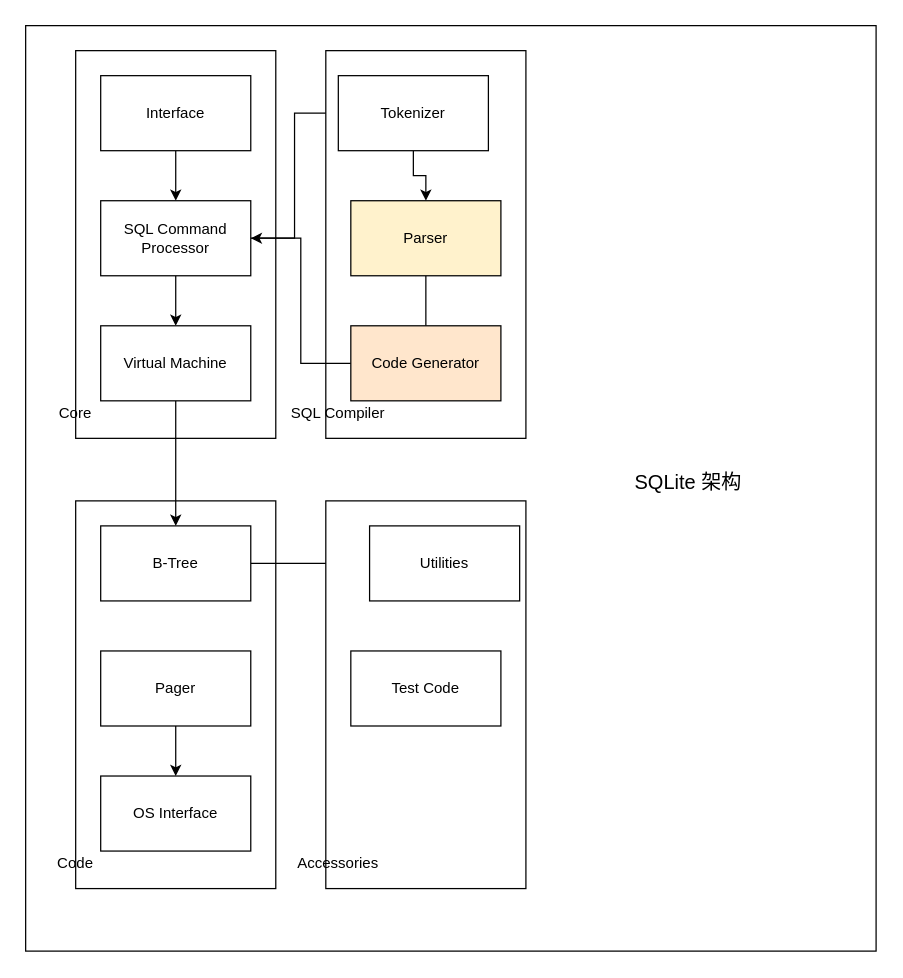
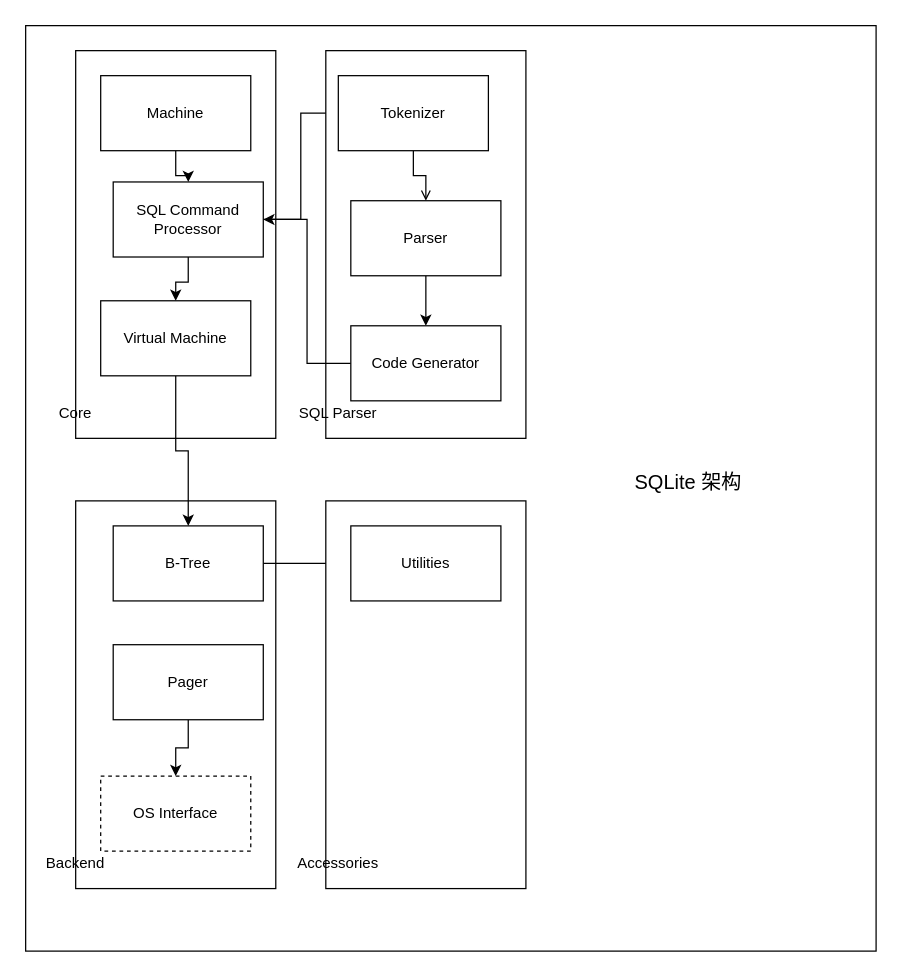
(176, 113) -> (176, 113)
(426, 191) -> (426, 192)
(176, 238) -> (188, 219)
(426, 238) -> (426, 238)
(426, 319) -> (426, 316)
(176, 363) -> (176, 338)
(426, 363) -> (426, 363)
(338, 413) -> (338, 413)
(176, 563) -> (188, 563)
(444, 563) -> (426, 563)
(176, 688) -> (188, 682)
(426, 688) -> none
(176, 813) -> (176, 813)
(76, 863) -> (76, 863)
